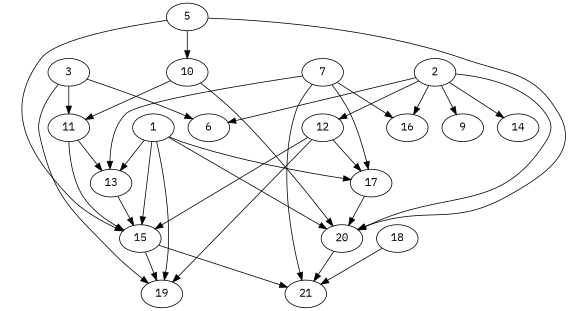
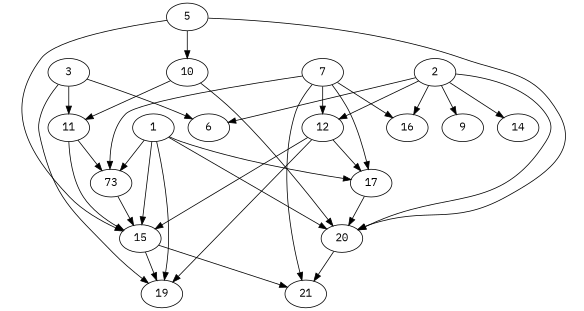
none -> (323, 95)
(111, 183) -> (111, 183)
(397, 239) -> none
